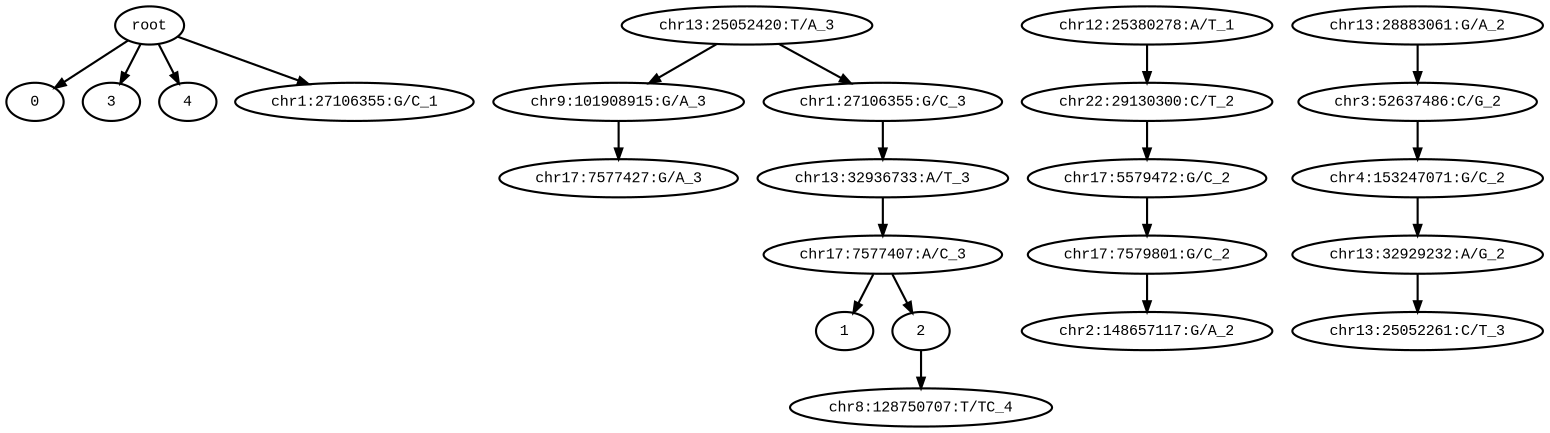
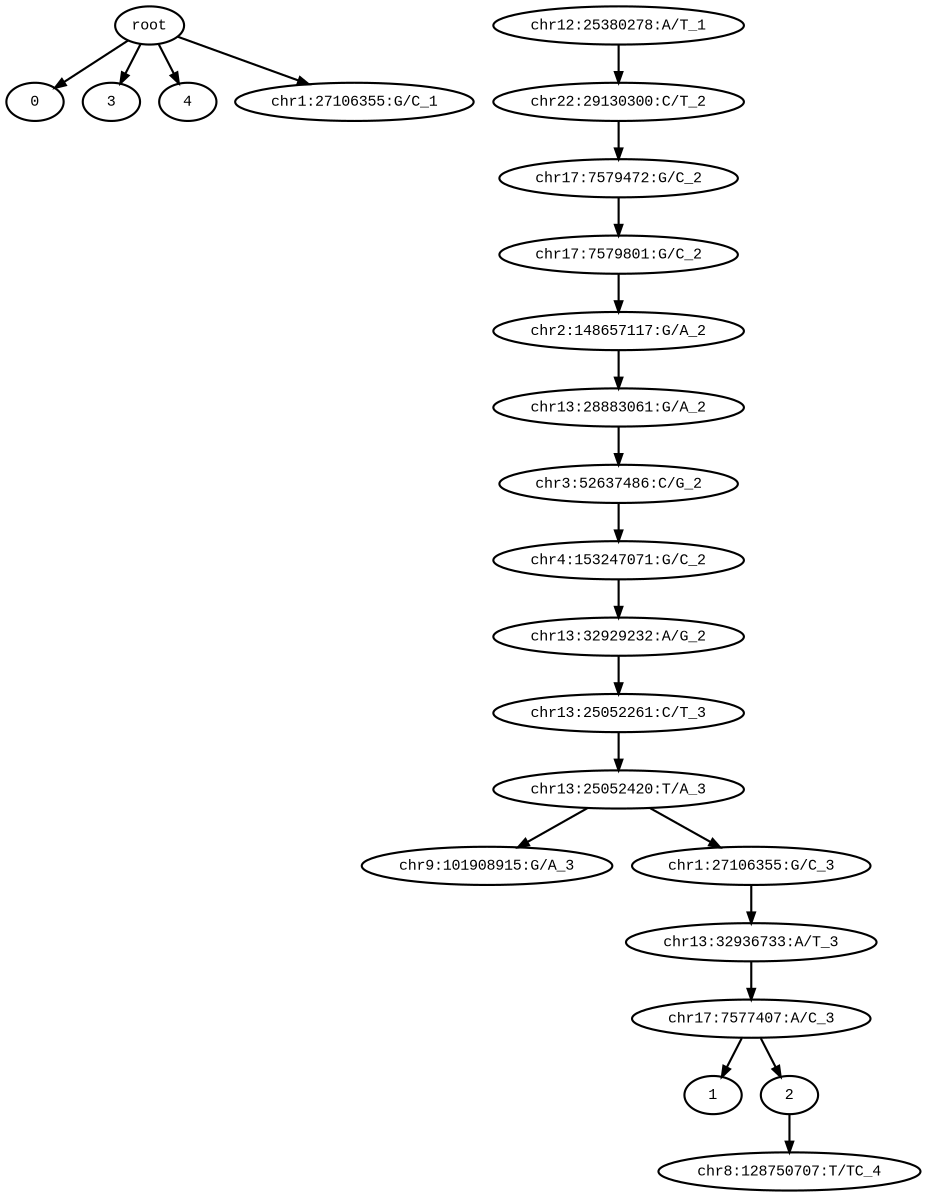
(619, 178) -> none
(1147, 178) -> (619, 178)
none -> (619, 364)
none -> (619, 746)
